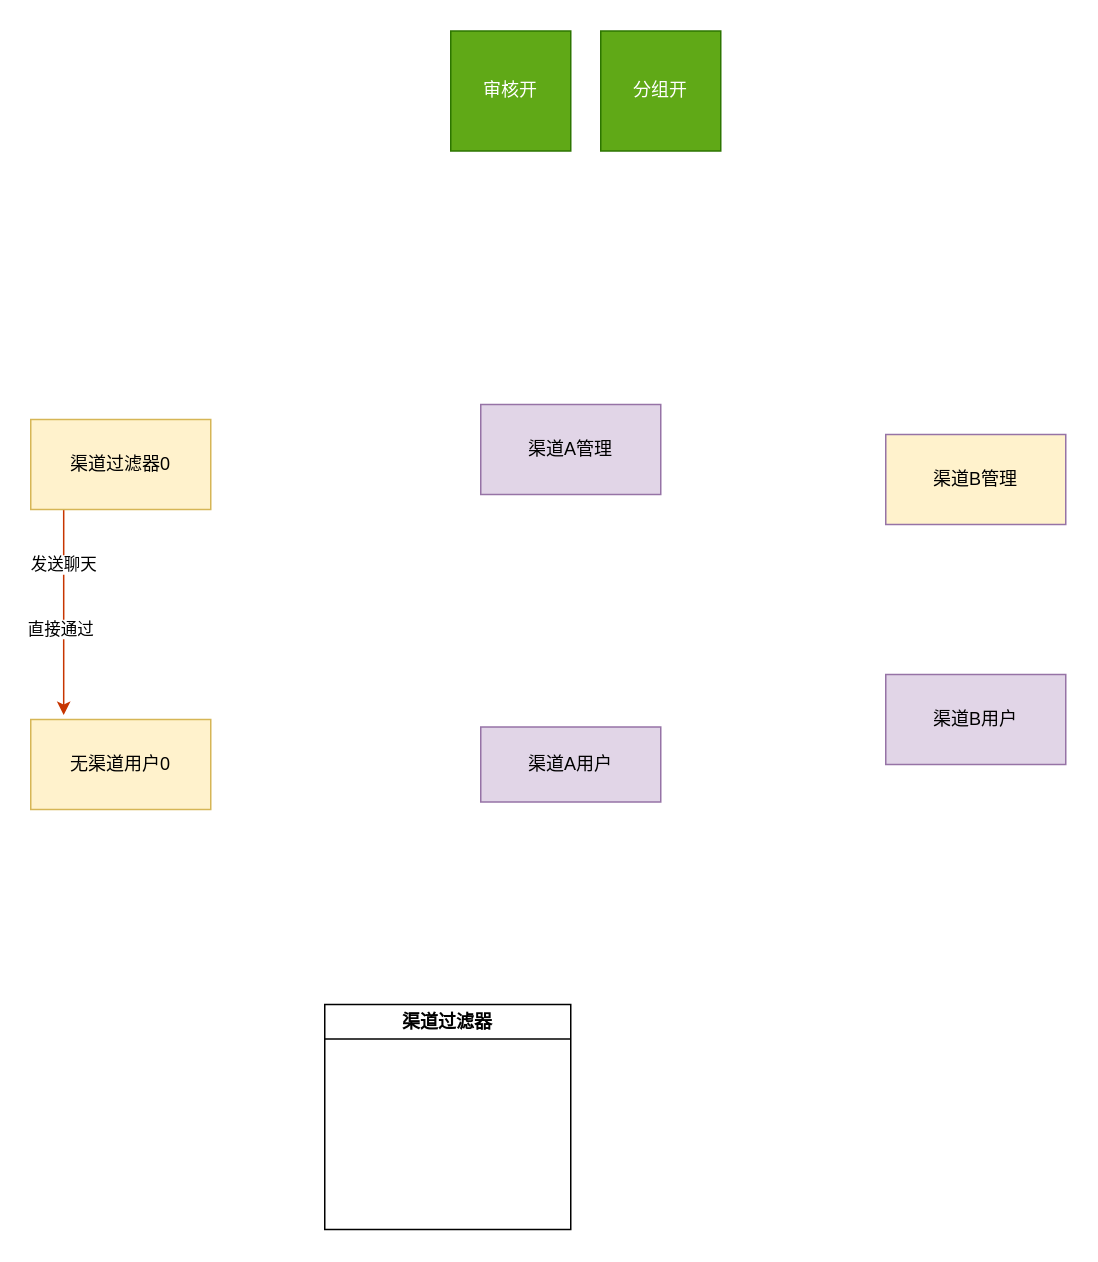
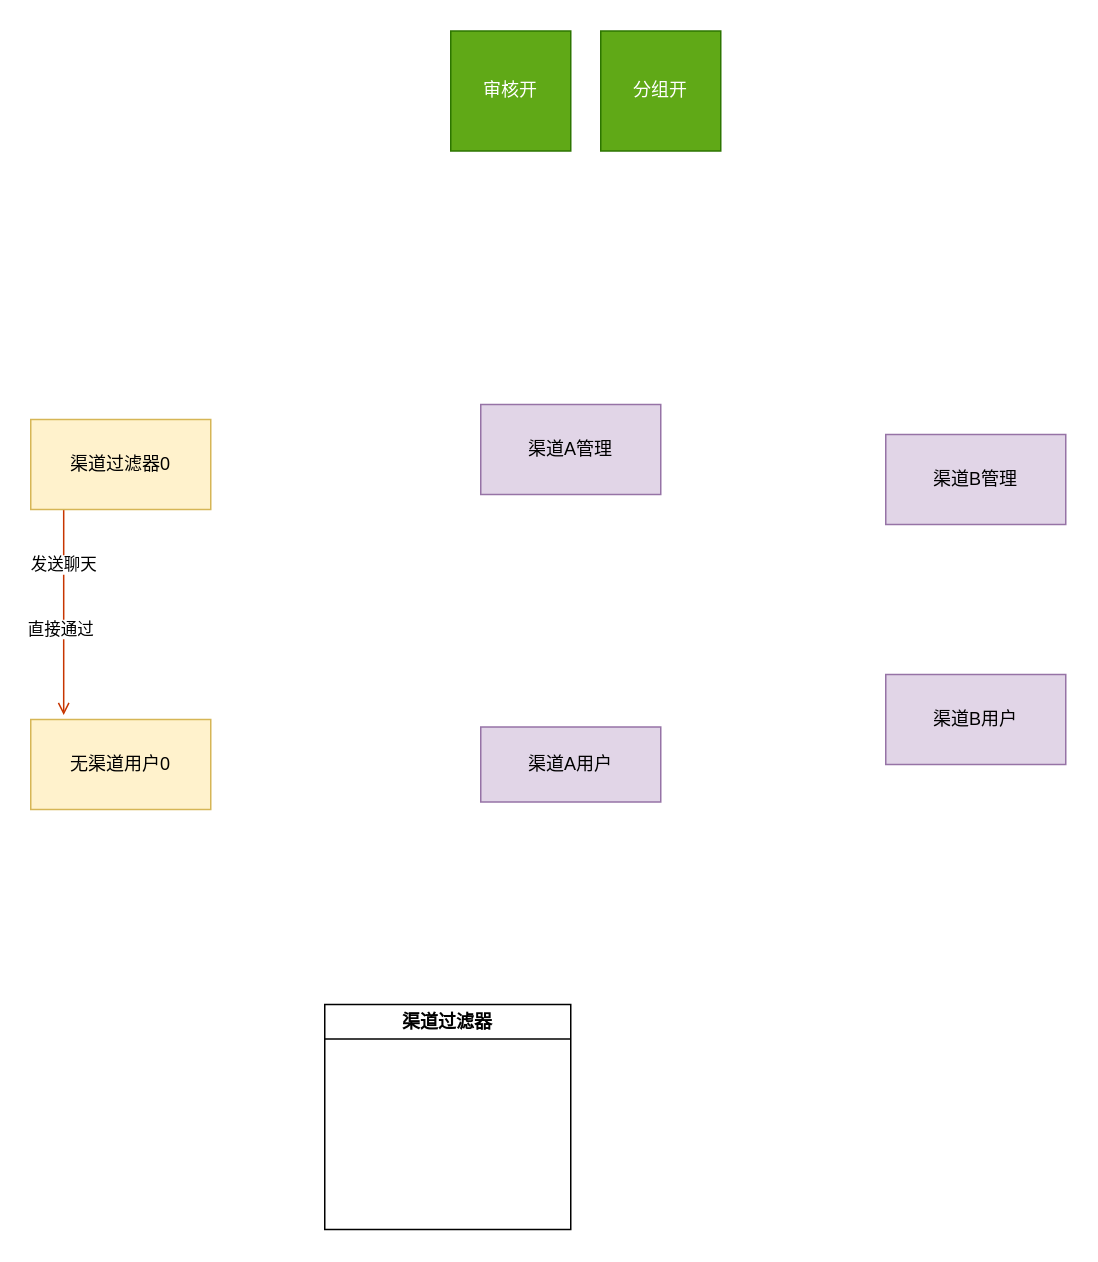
(976, 479) -> (976, 479)
(64, 703) -> (64, 705)
